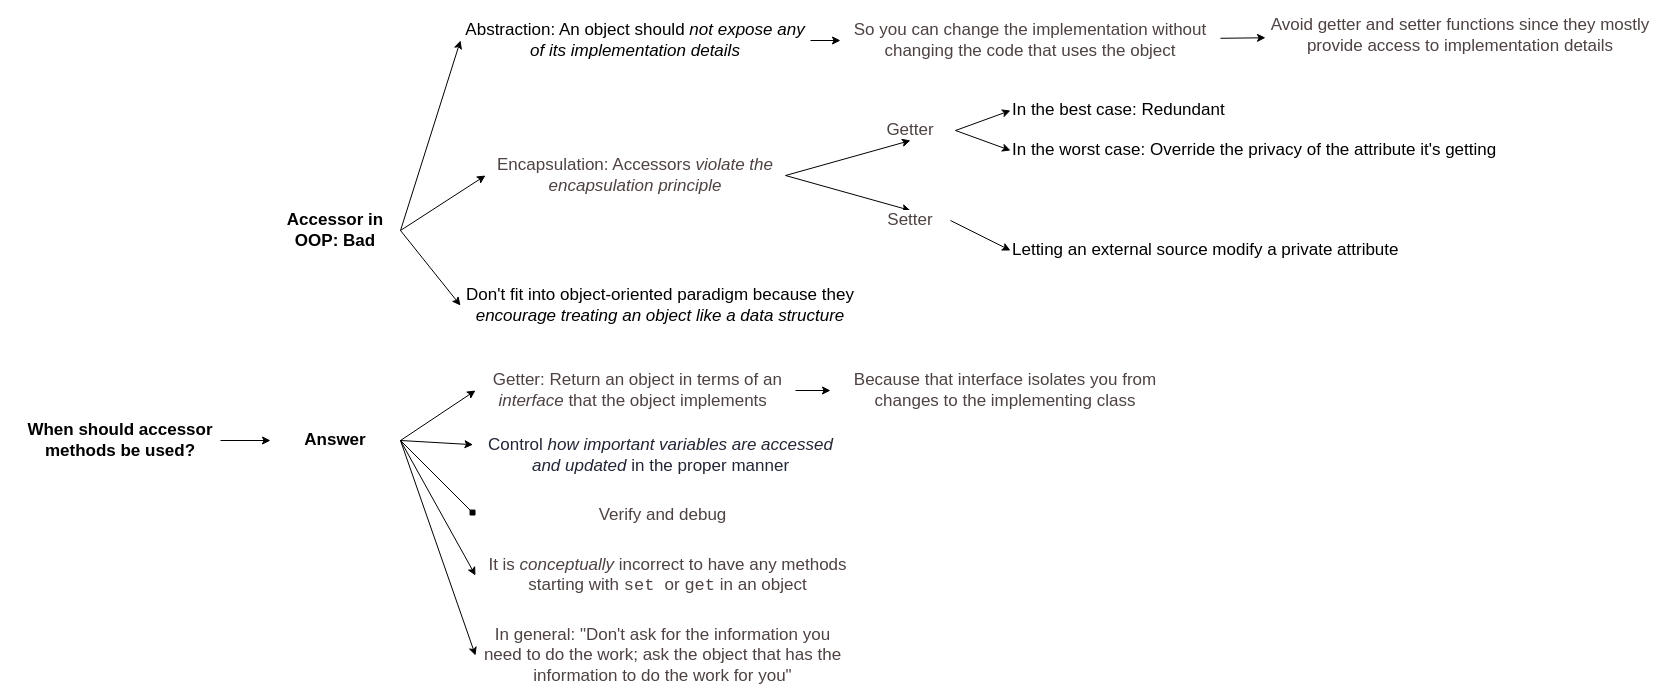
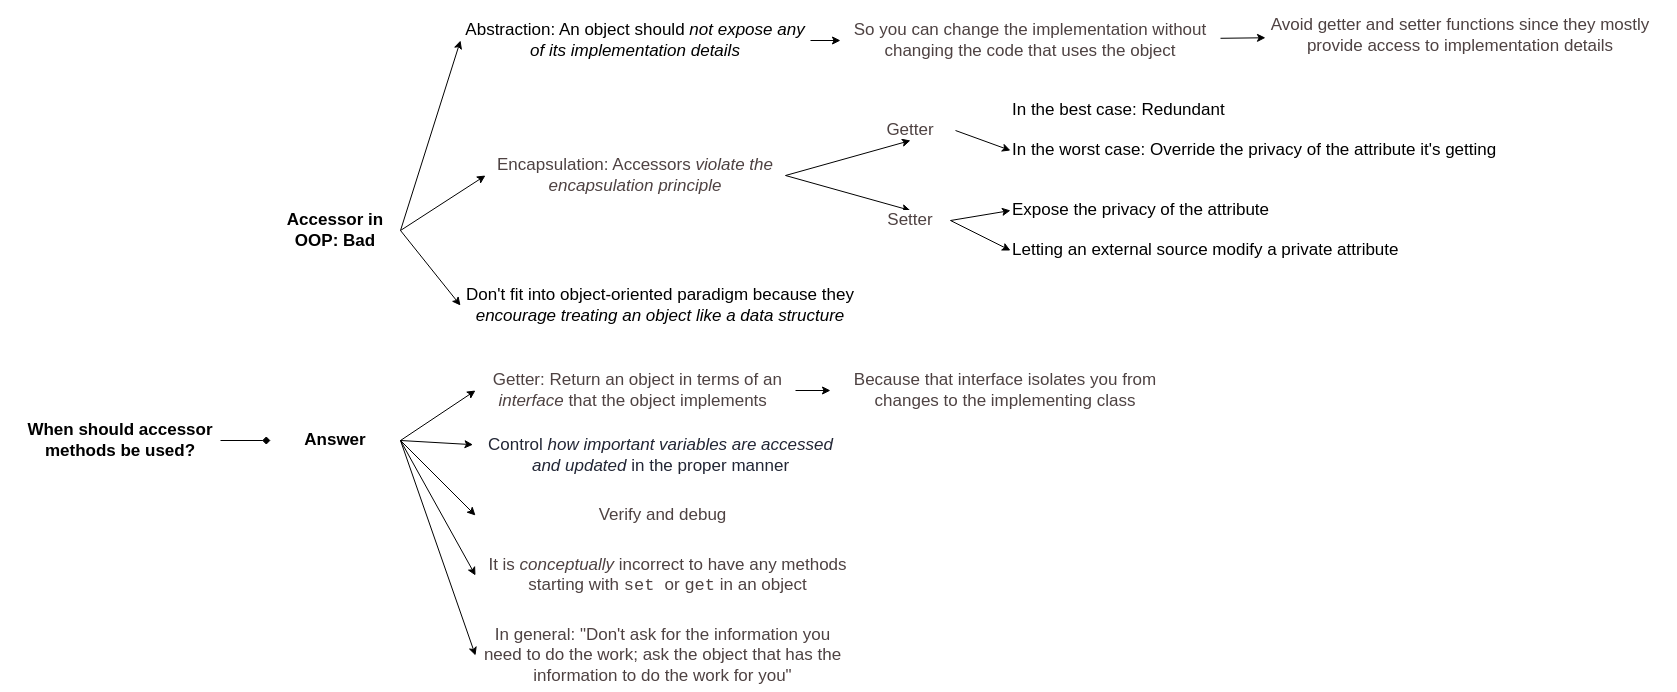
(981, 121) -> none
none -> (1246, 211)
none -> (978, 216)
(262, 441) -> (262, 441)
(469, 509) -> (470, 510)
